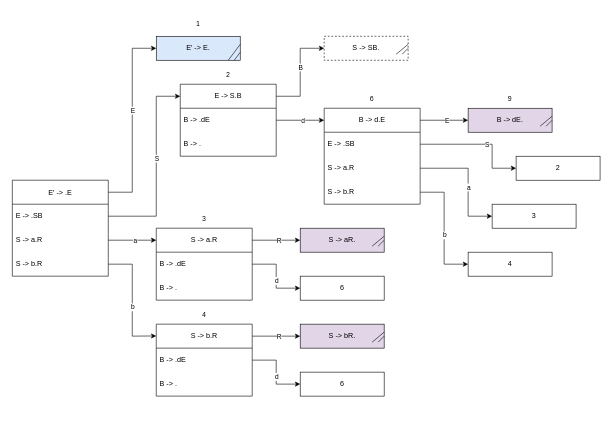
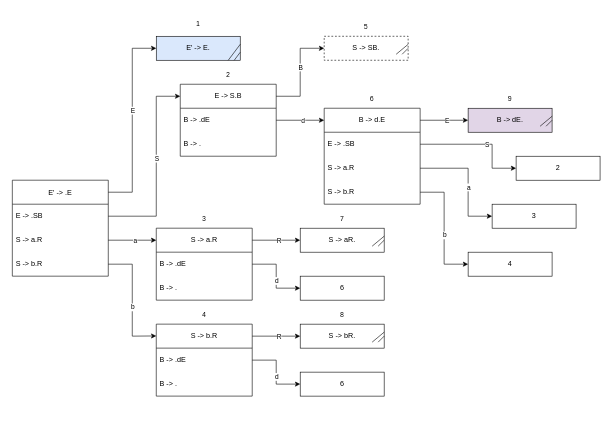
none -> (366, 27)
none -> (342, 219)
(342, 240) -> (342, 240)
none -> (342, 315)
(342, 336) -> (342, 336)
